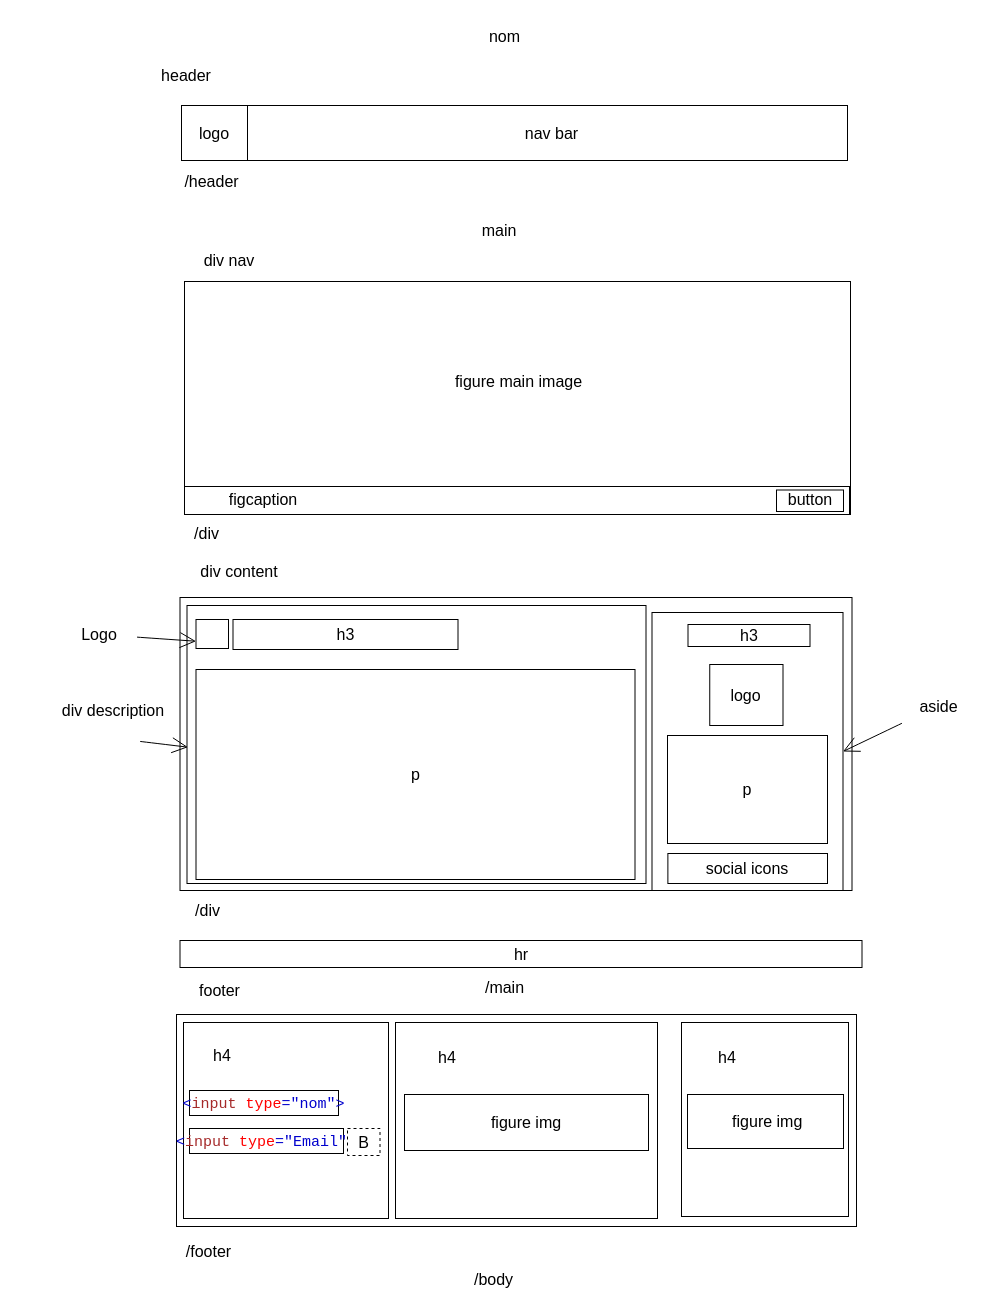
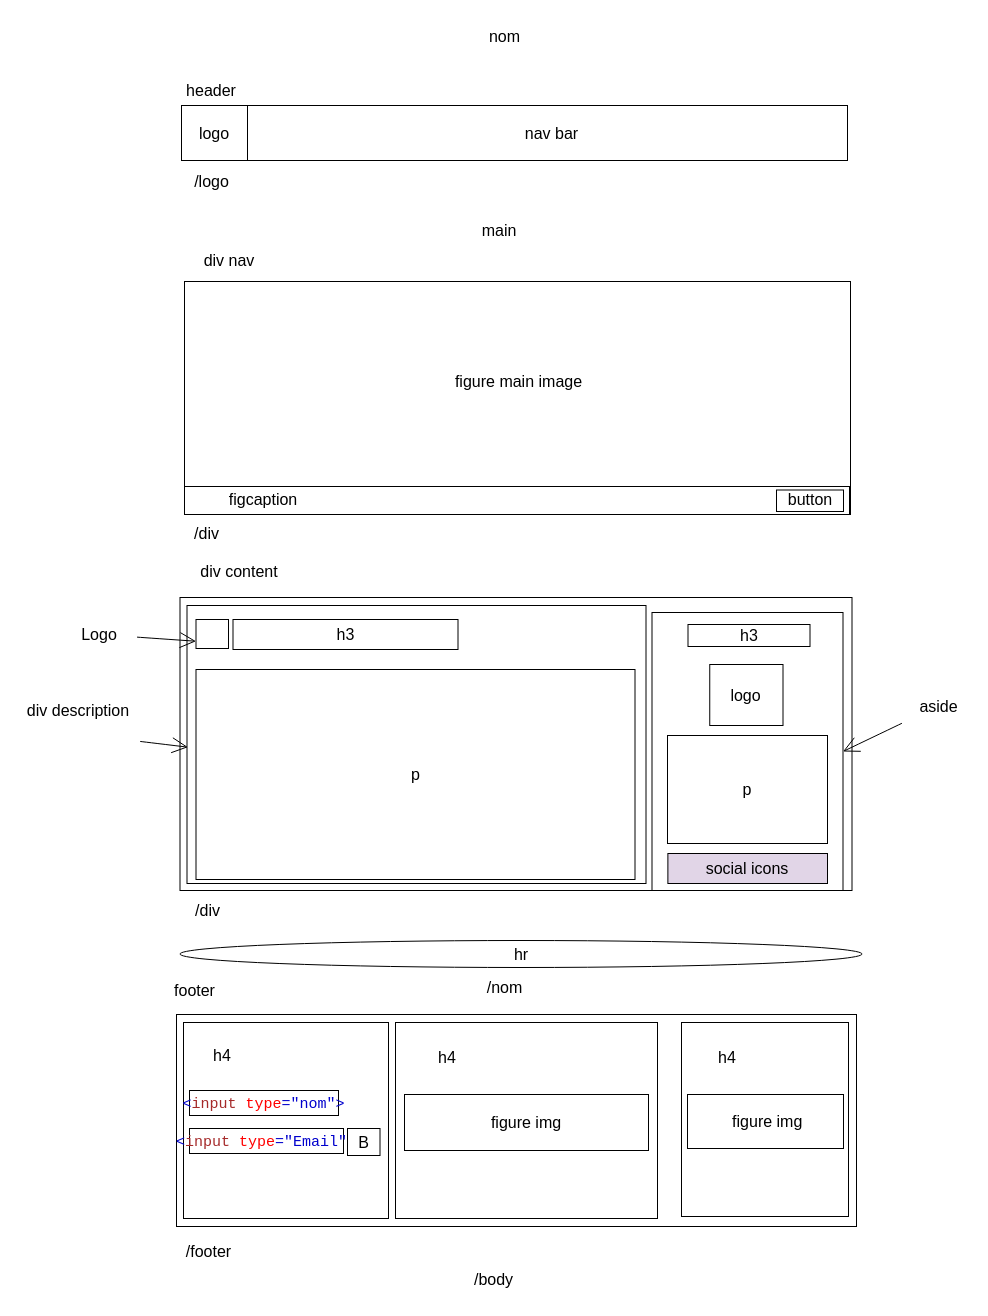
(187, 76) -> (212, 91)
(212, 182) -> (212, 182)
(114, 711) -> (79, 711)
(748, 869) -> (748, 869)
(521, 954) -> (521, 954)
(505, 988) -> (505, 988)
(220, 991) -> (195, 991)
(364, 1142) -> (364, 1142)
